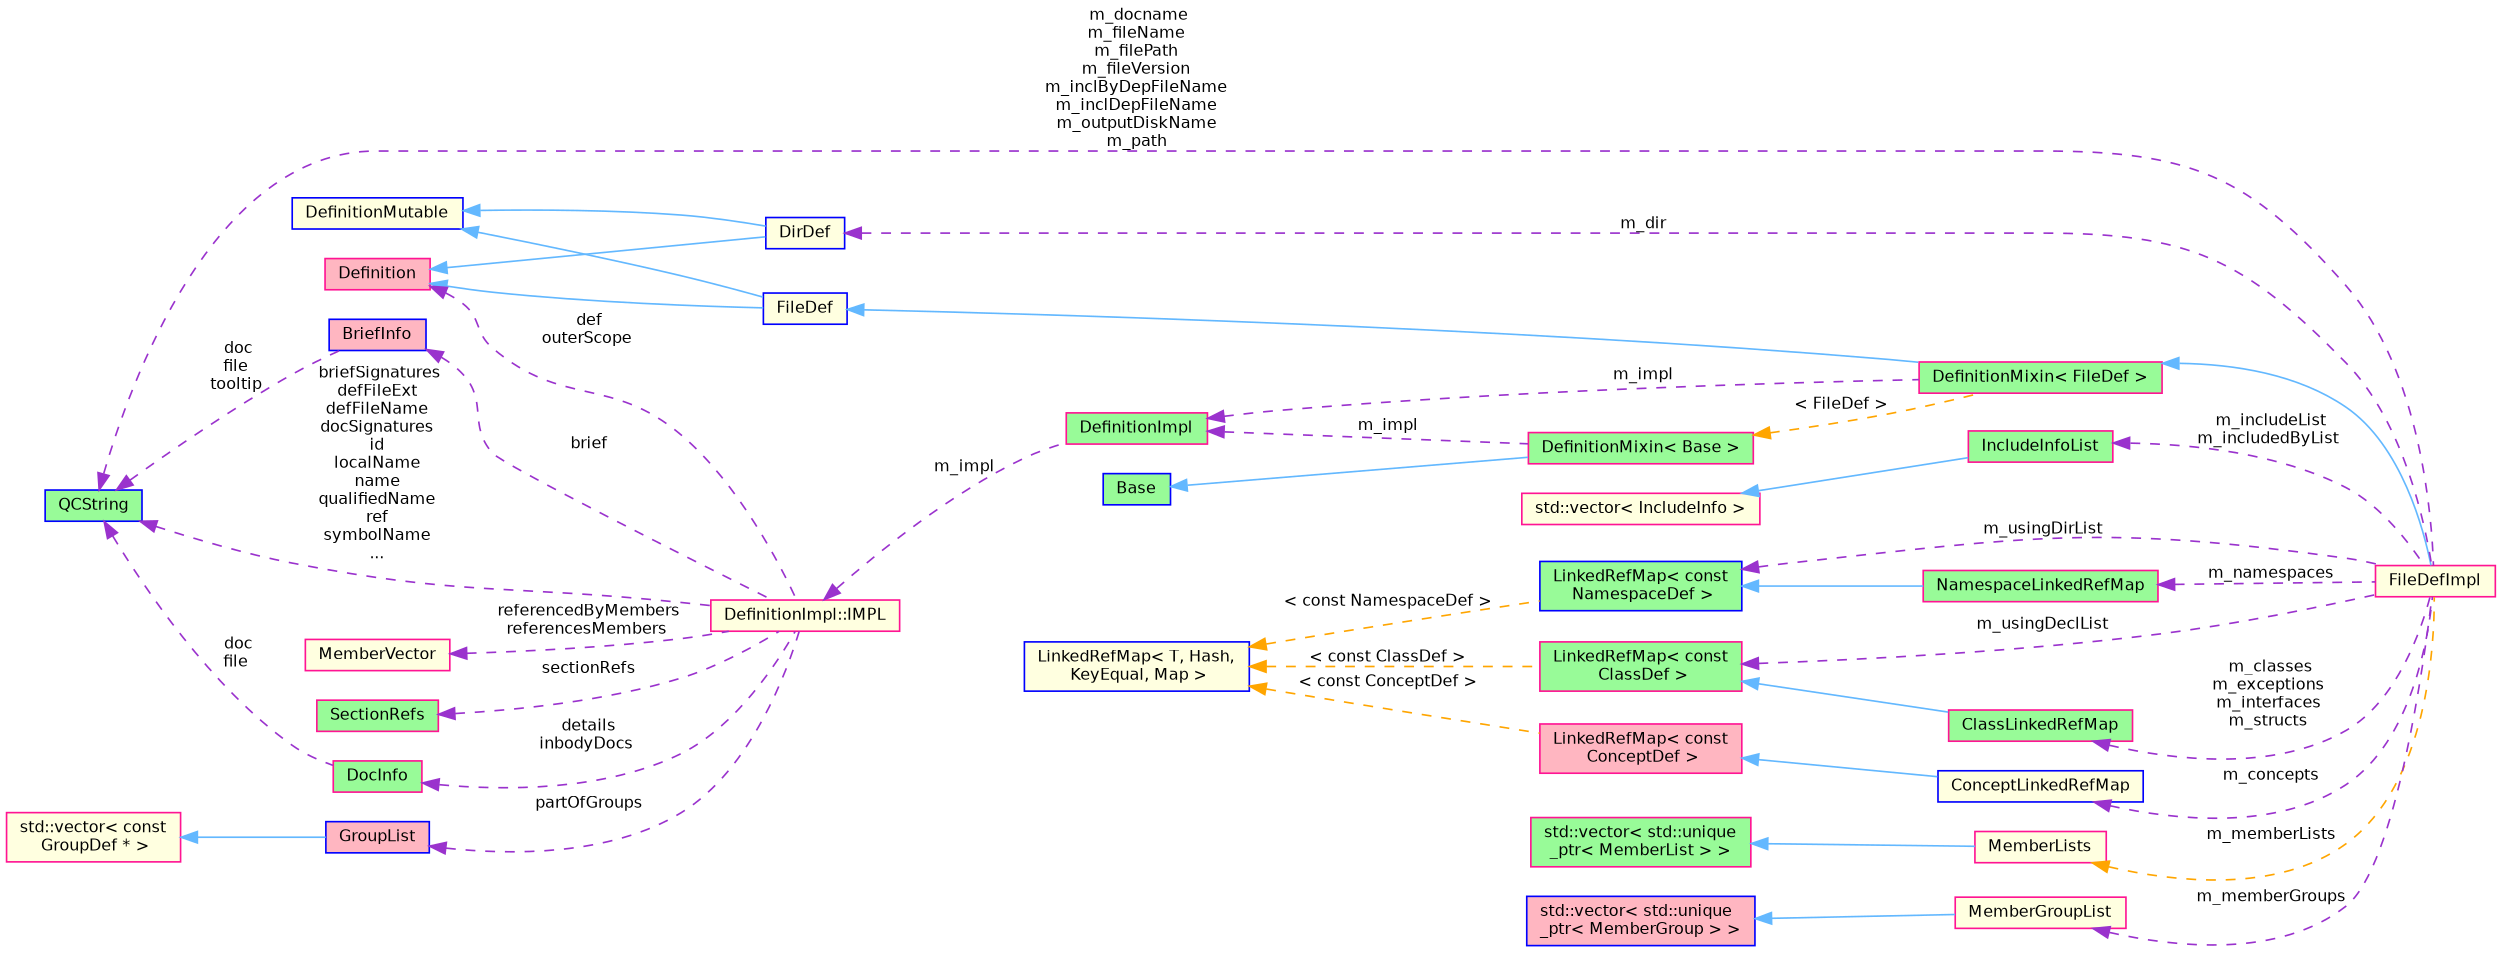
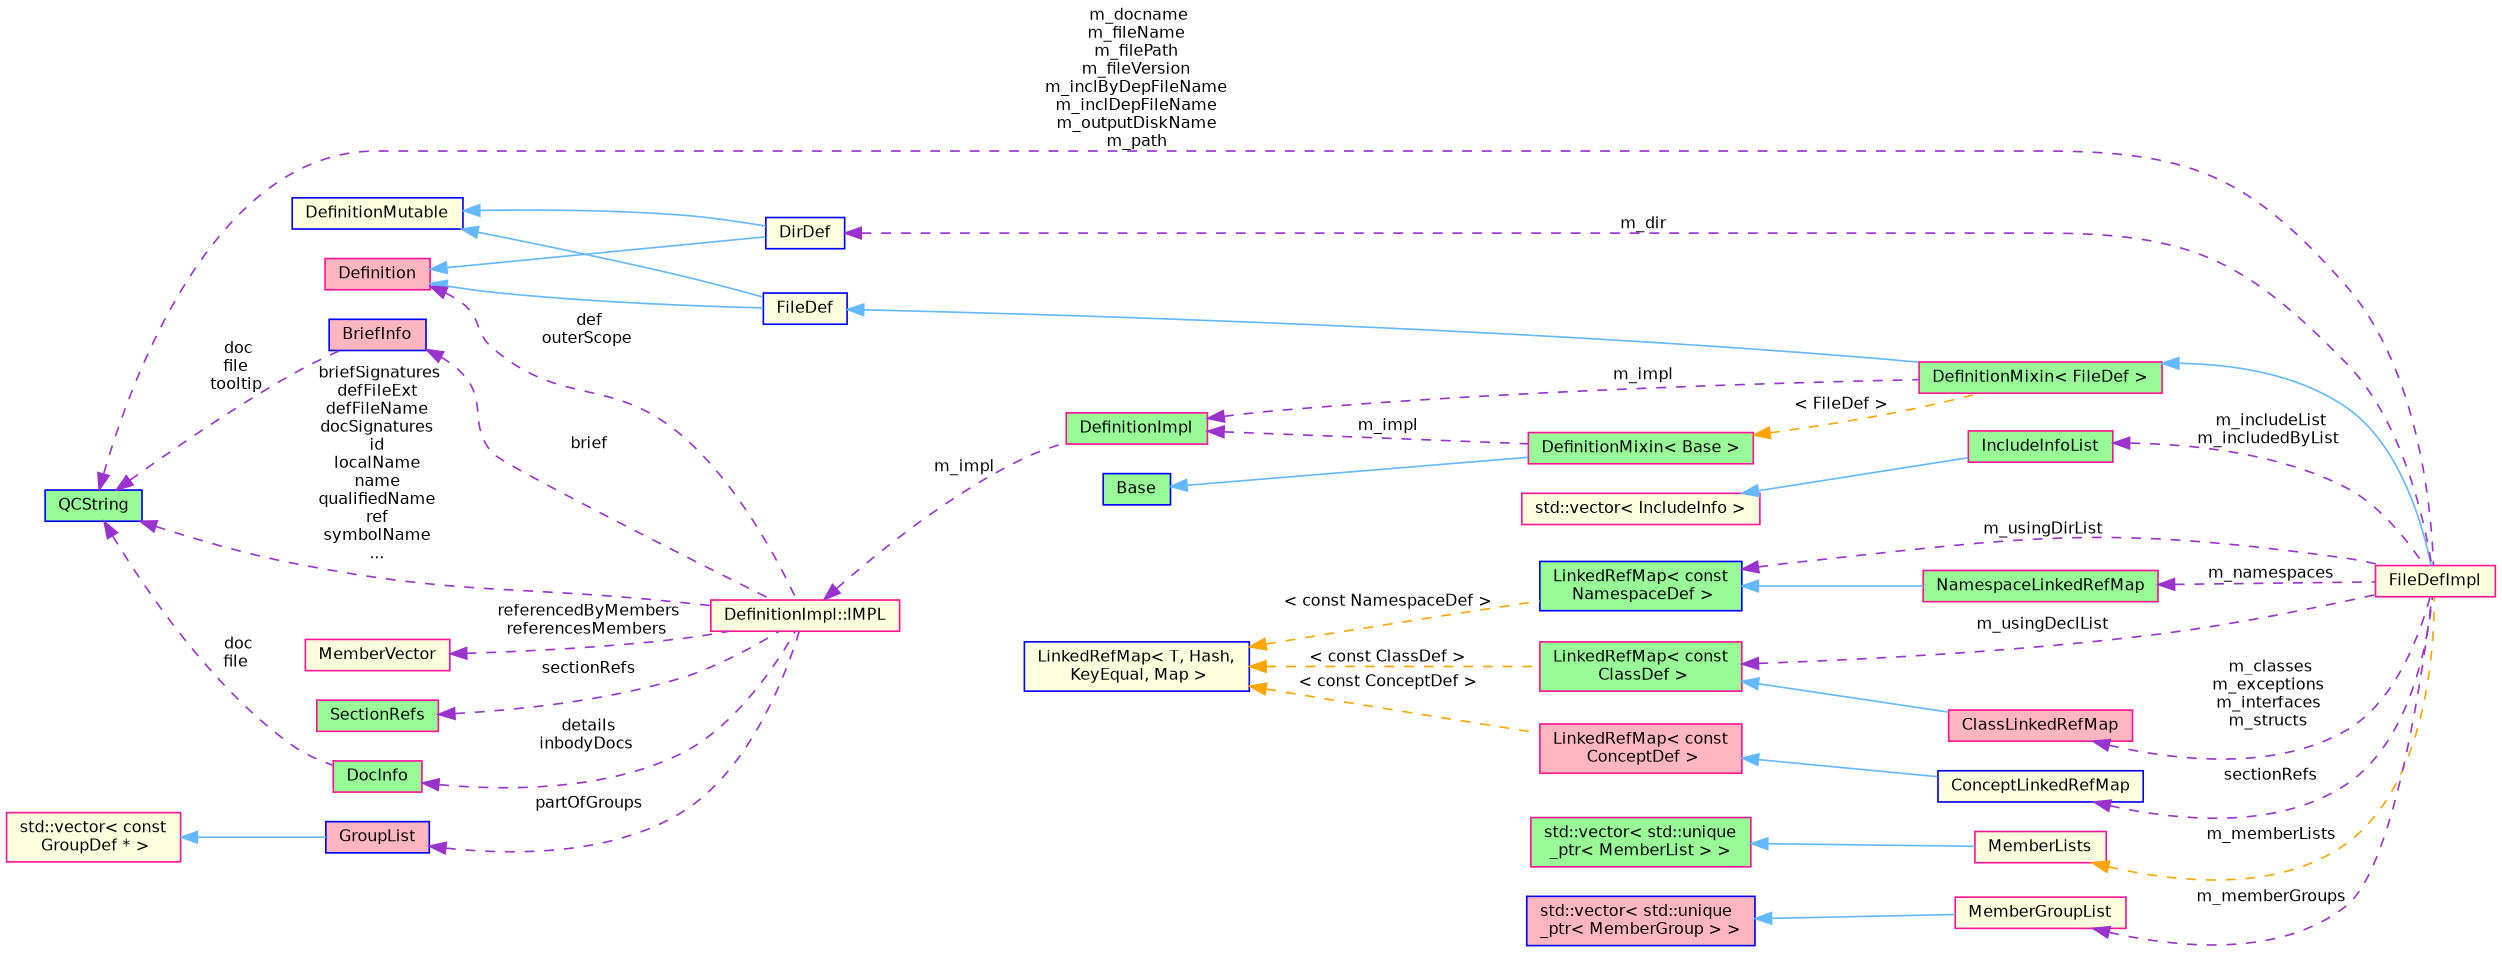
(2041, 726) -> (2041, 726)
(2269, 776) -> (2269, 776)
